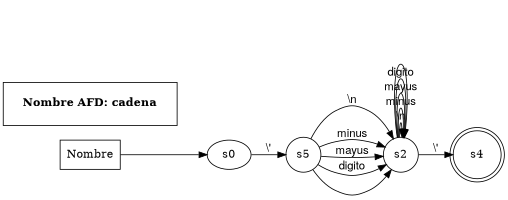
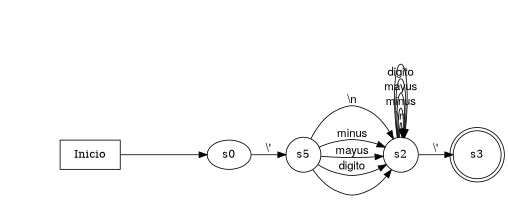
(90, 104) -> none
(90, 155) -> (90, 155)
(477, 155) -> (477, 155)
